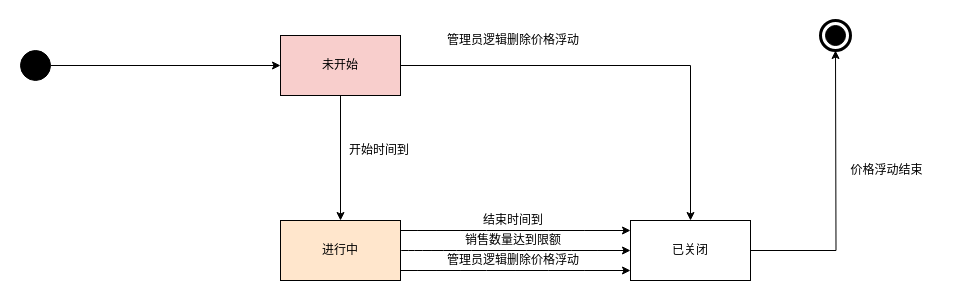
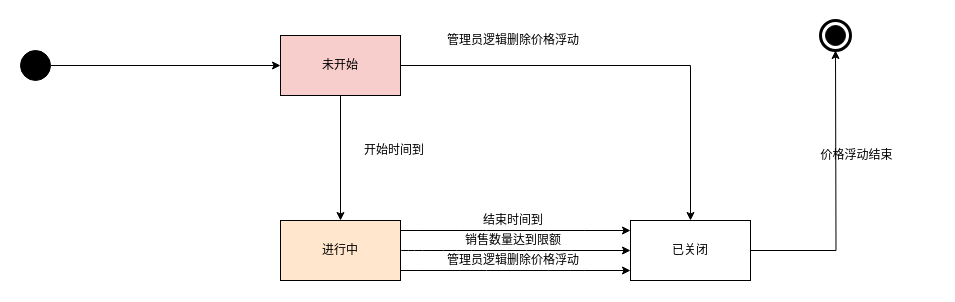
(380, 151) -> (395, 151)
(887, 171) -> (857, 156)
